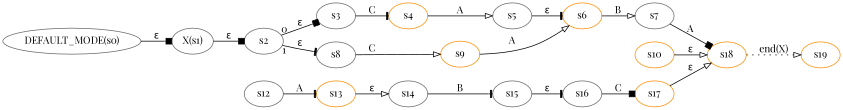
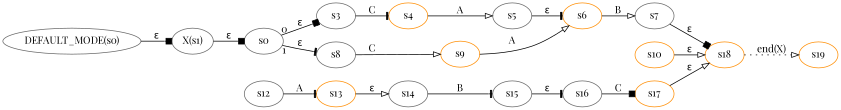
(691, 29) -> (690, 29)
(264, 41) -> (264, 41)
